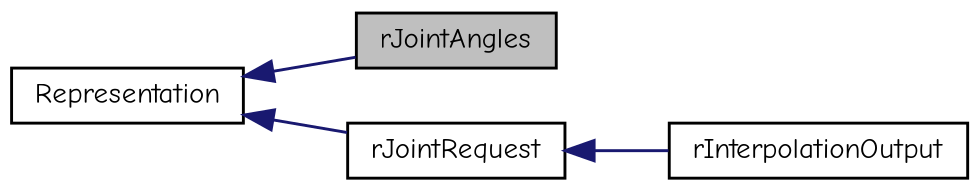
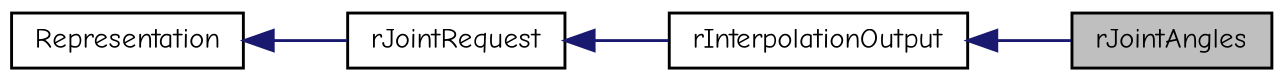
(314, 64) -> (1034, 41)
